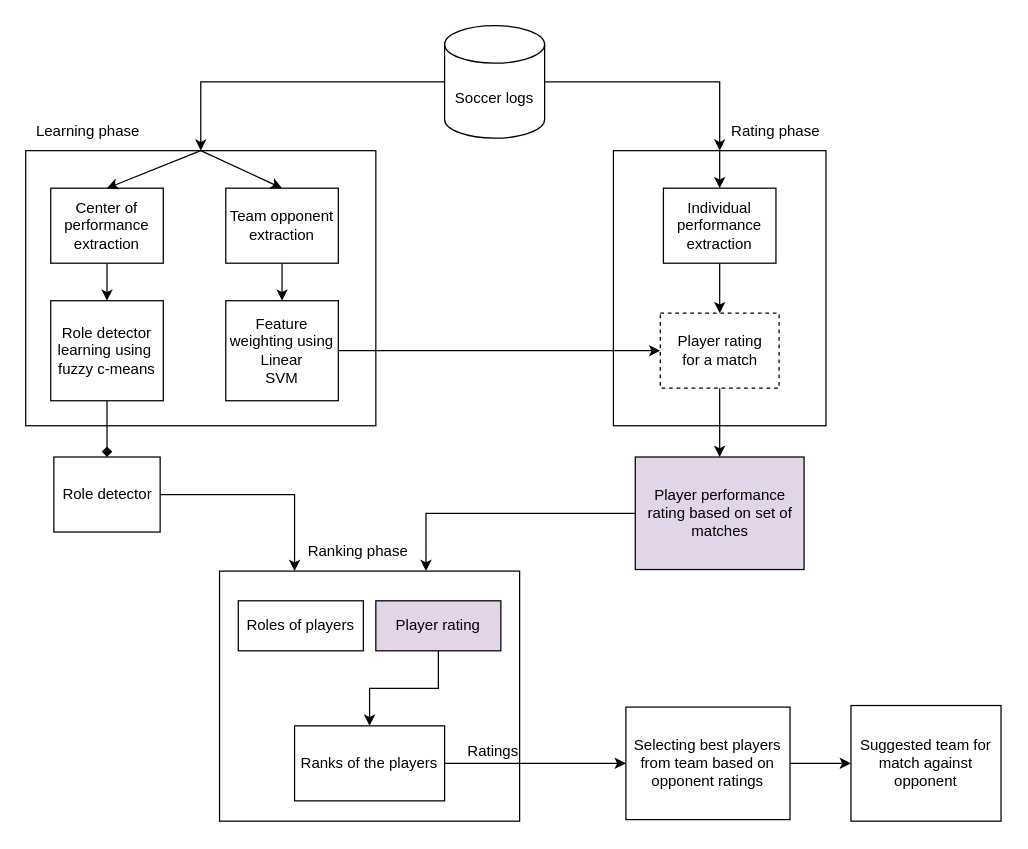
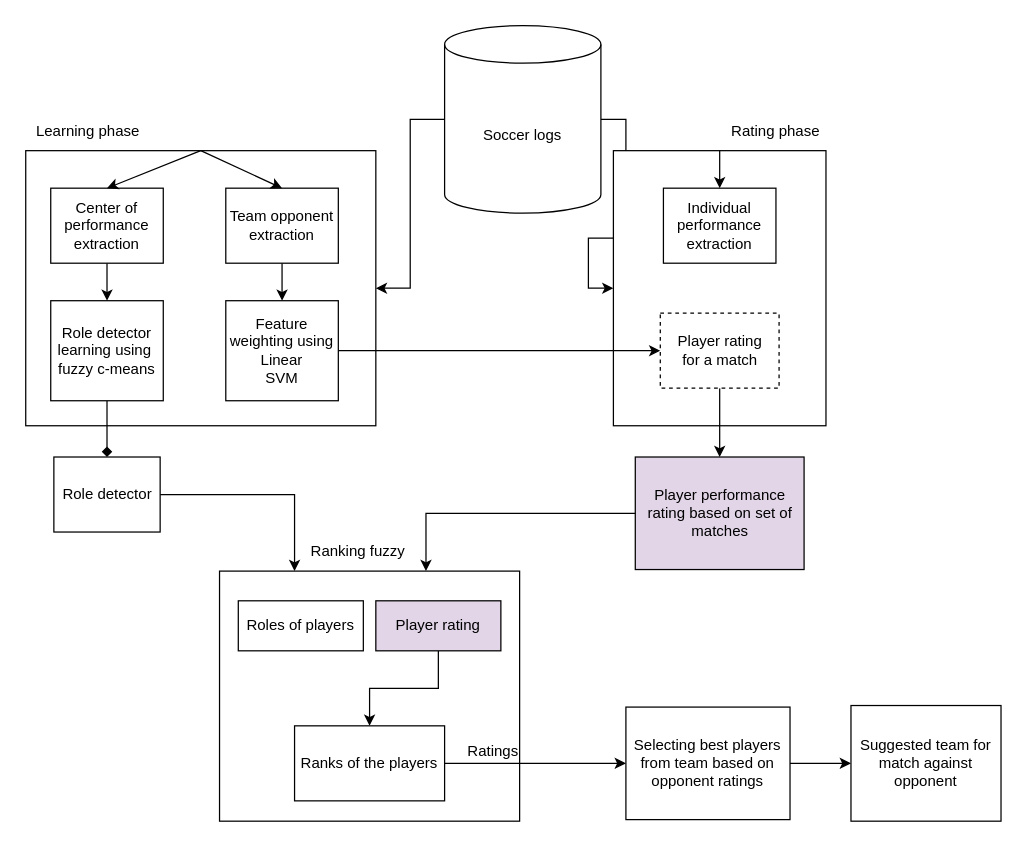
(494, 82) -> (523, 119)
(719, 284) -> none
(358, 552) -> (358, 552)
